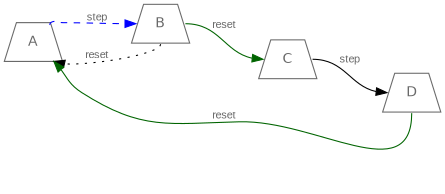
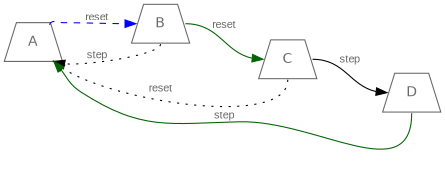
(97, 18) -> (97, 18)
(97, 56) -> (97, 56)
none -> (178, 103)
(224, 116) -> (224, 116)
